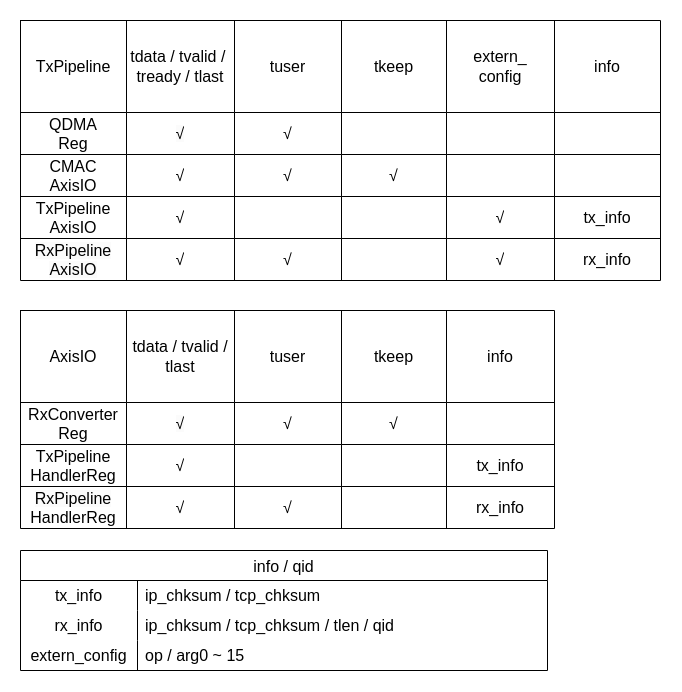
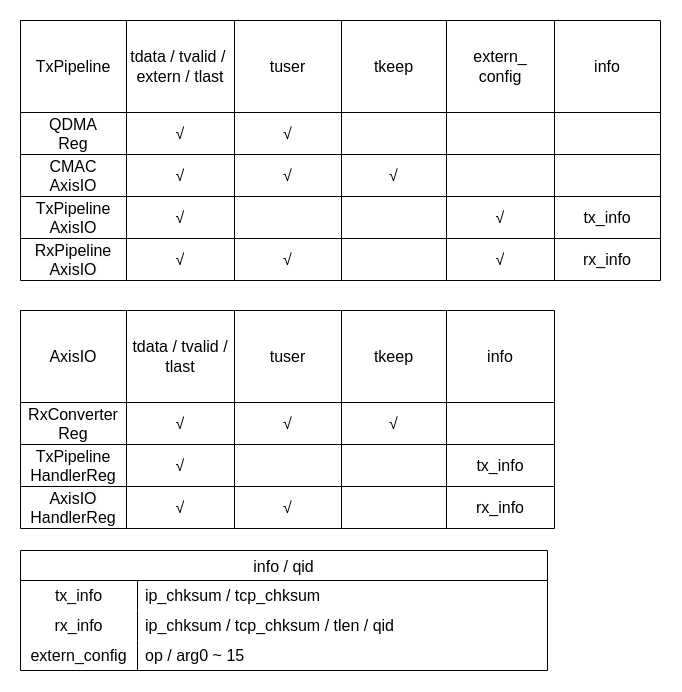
(181, 67) -> (181, 67)
(74, 508) -> (74, 508)
